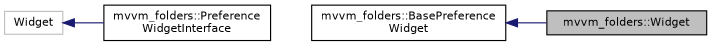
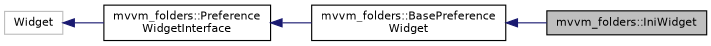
none -> (297, 23)
(627, 23) -> (627, 23)
